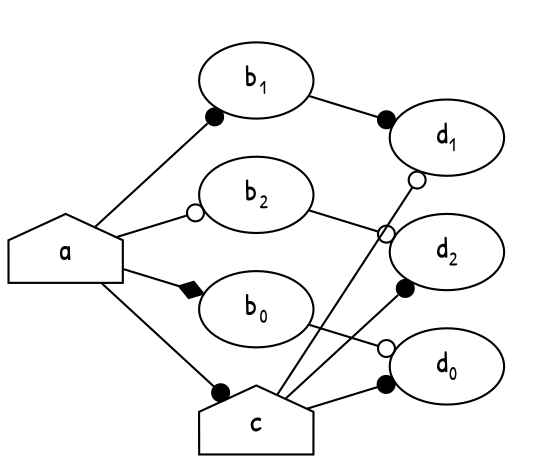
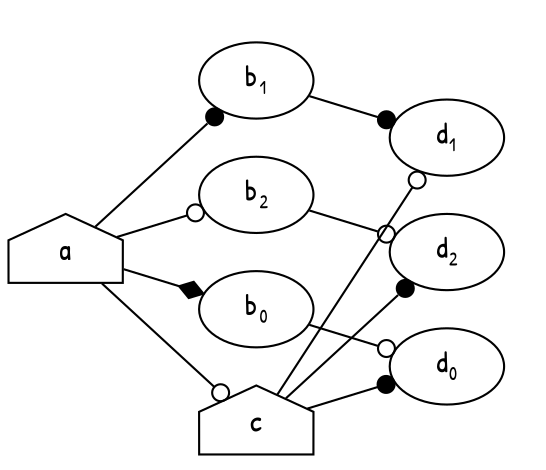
(158, 335) -> (158, 335)
